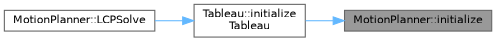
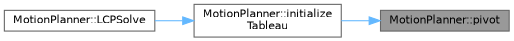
(250, 21) -> (268, 21)
(418, 21) -> (445, 21)
